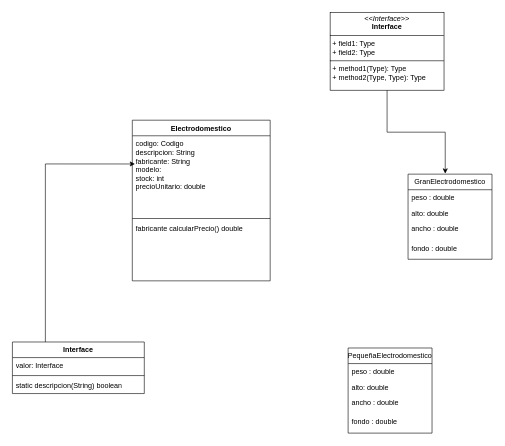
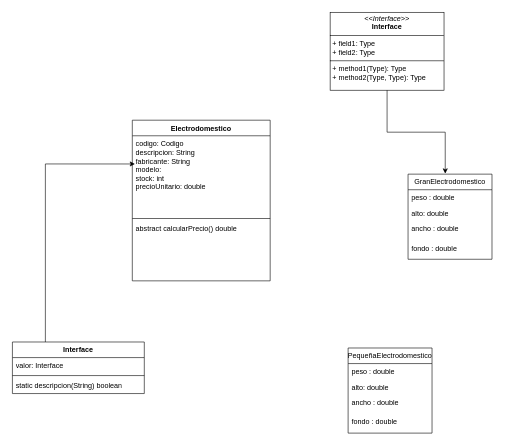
(198, 230) -> (195, 230)
